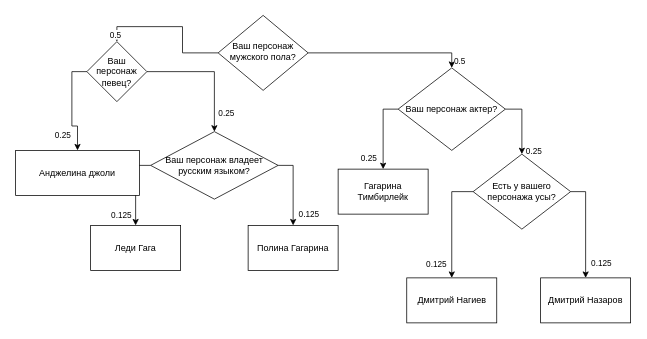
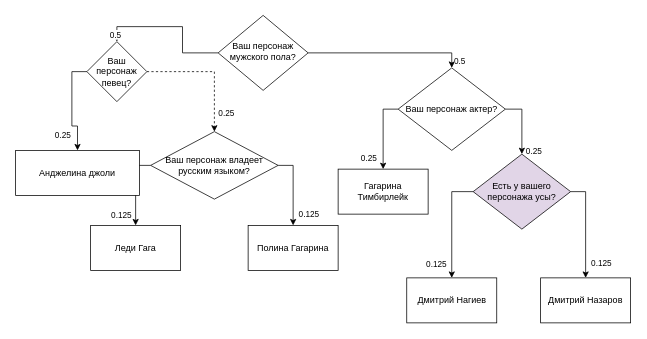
(208, 72) -> (208, 72)
(522, 192) -> (522, 192)
